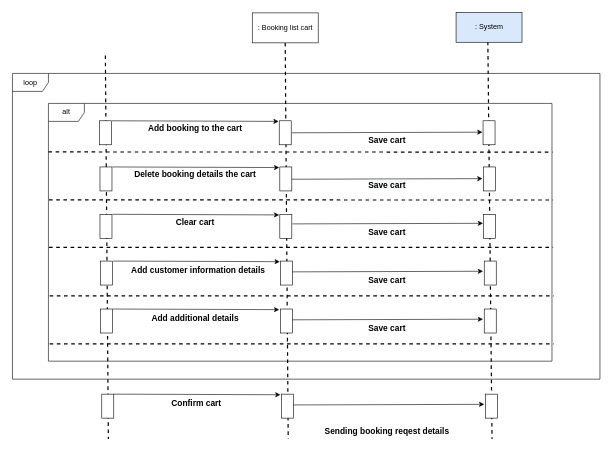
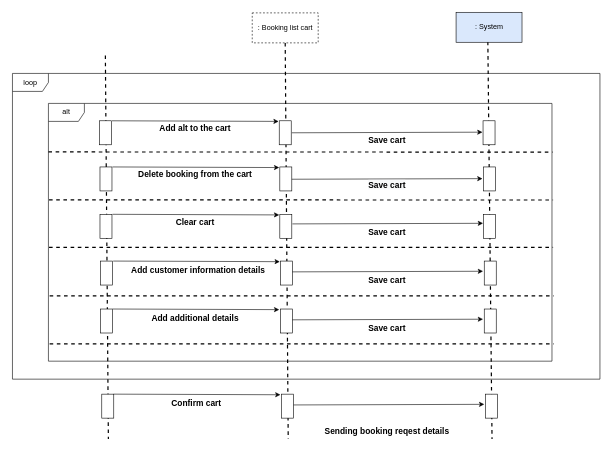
(285, 28) -> (285, 28)
(195, 129) -> (195, 129)
(195, 174) -> (195, 174)
